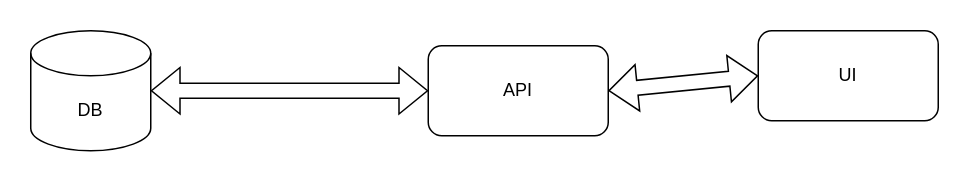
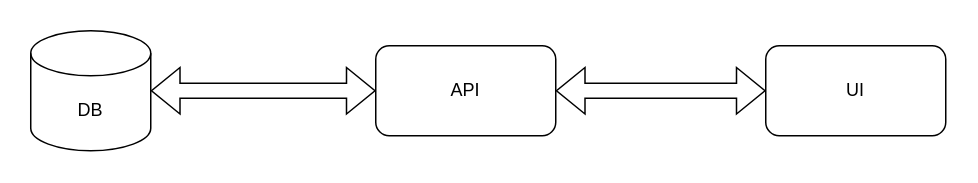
(848, 76) -> (856, 91)
(518, 91) -> (466, 91)
